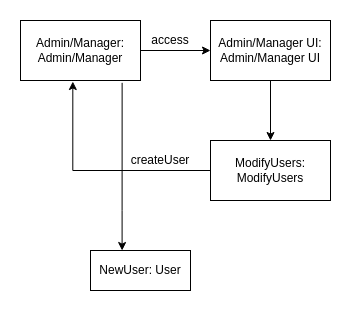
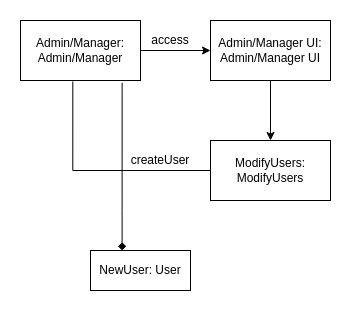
(73, 90) -> (73, 87)
(122, 242) -> (122, 241)
